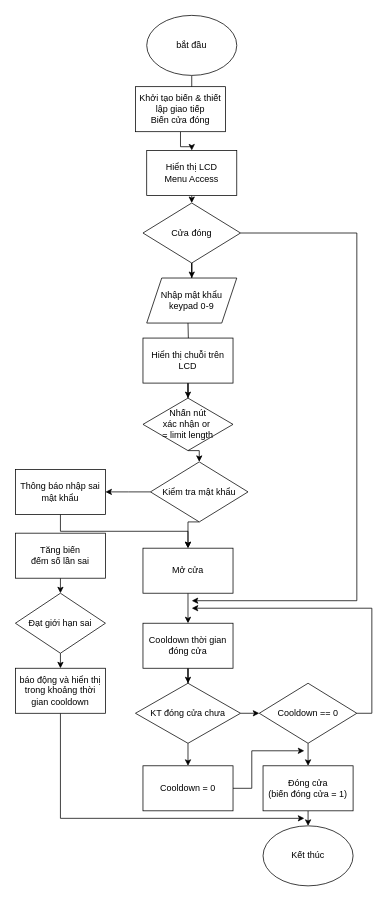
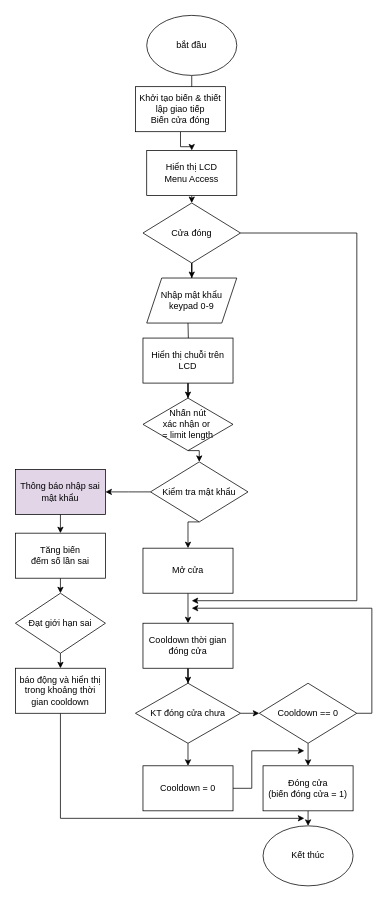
(60, 492) -> (60, 492)
(120, 531) -> (60, 526)
